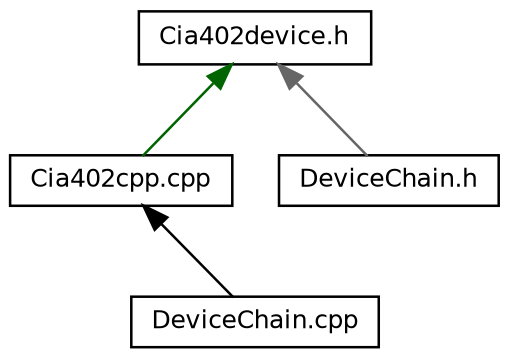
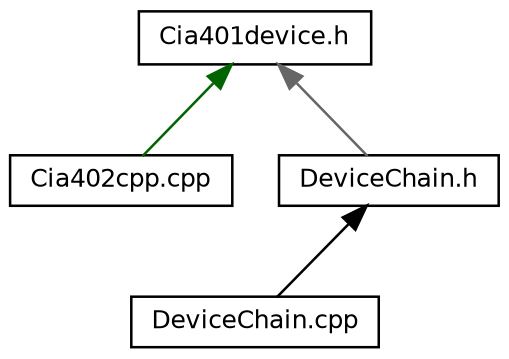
(255, 38) -> (255, 38)
(197, 261) -> (313, 261)
